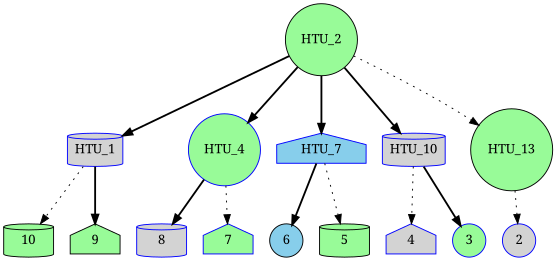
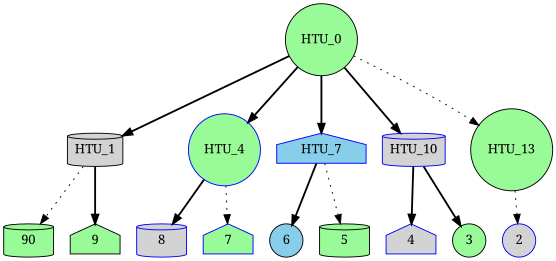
(321, 40) -> (321, 40)
(95, 150) -> (95, 150)
(413, 190) -> (413, 190)
(29, 240) -> (29, 240)
(469, 240) -> (469, 240)
